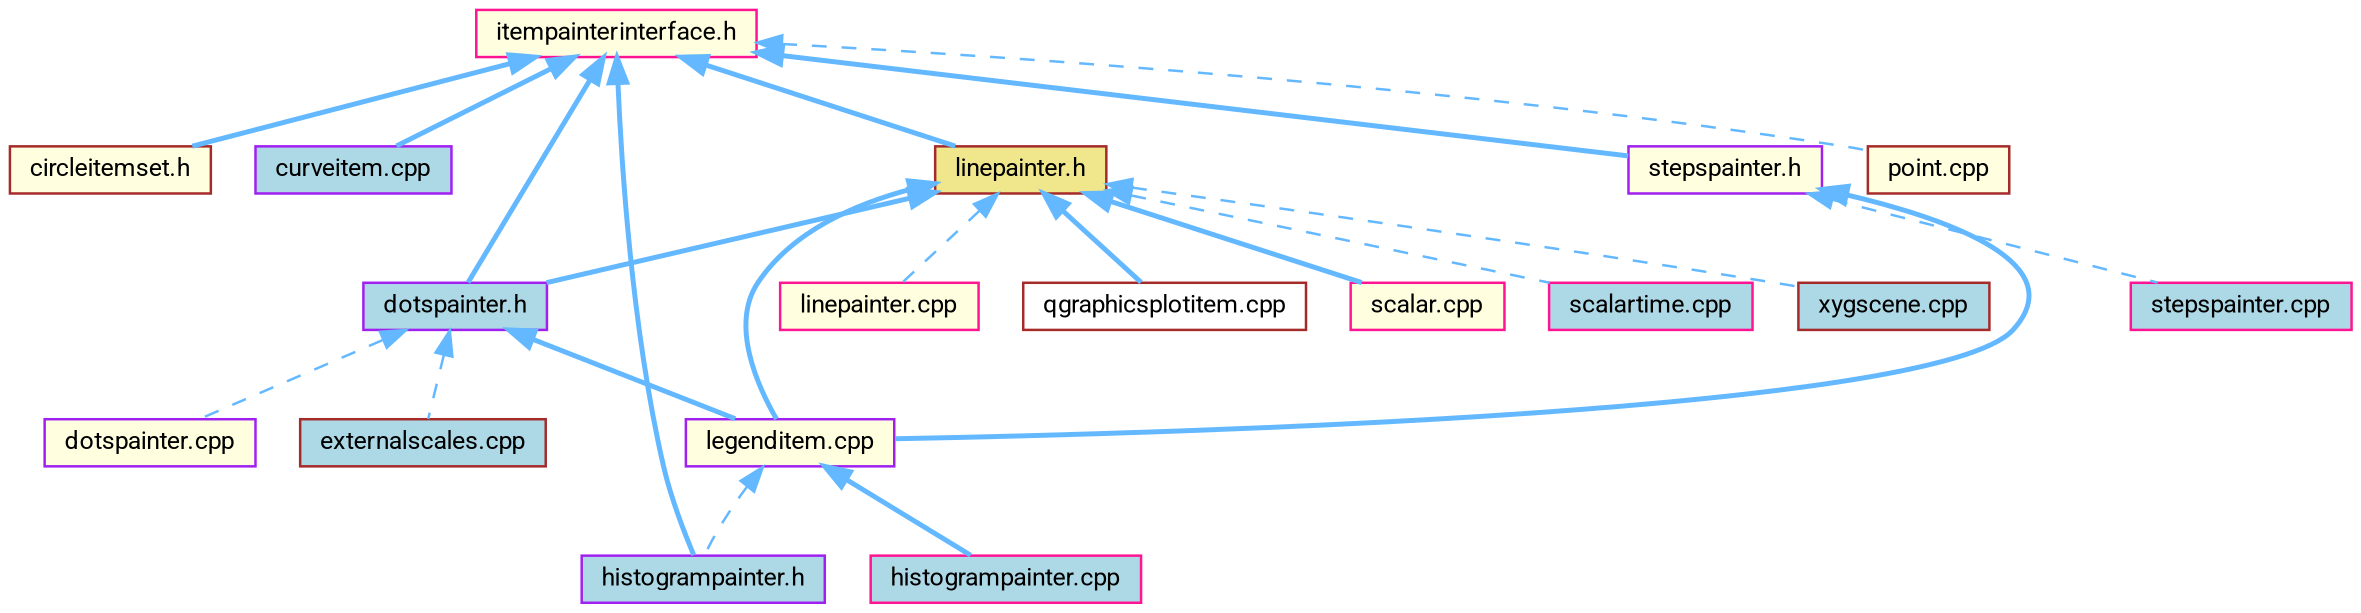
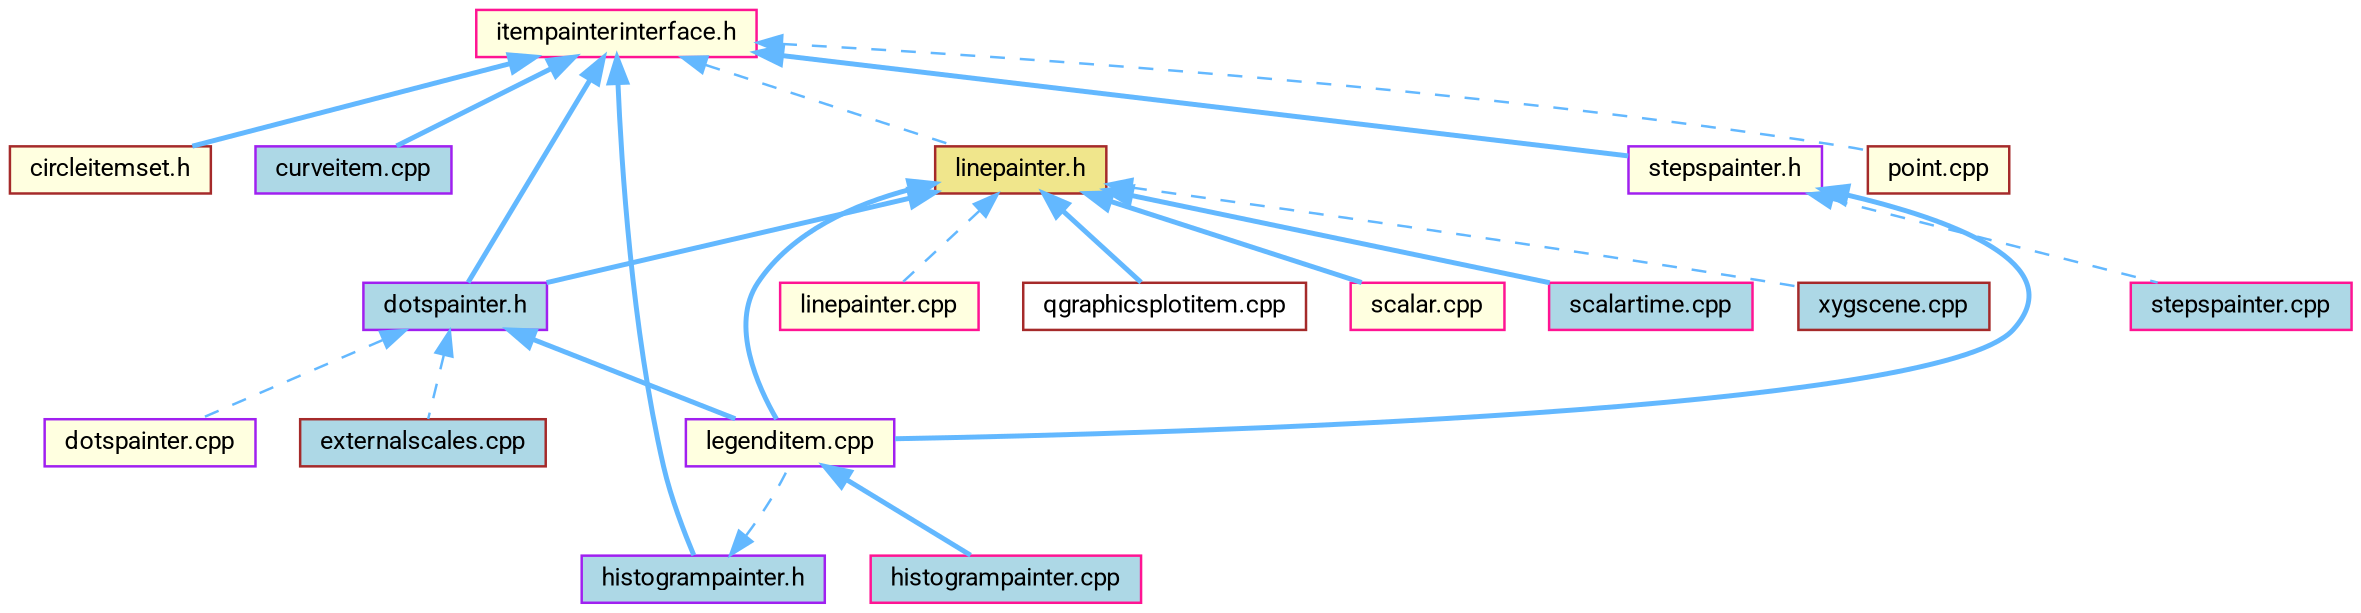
(830, 106) -> (830, 106)
(1340, 239) -> (1340, 239)
(724, 520) -> (769, 502)
